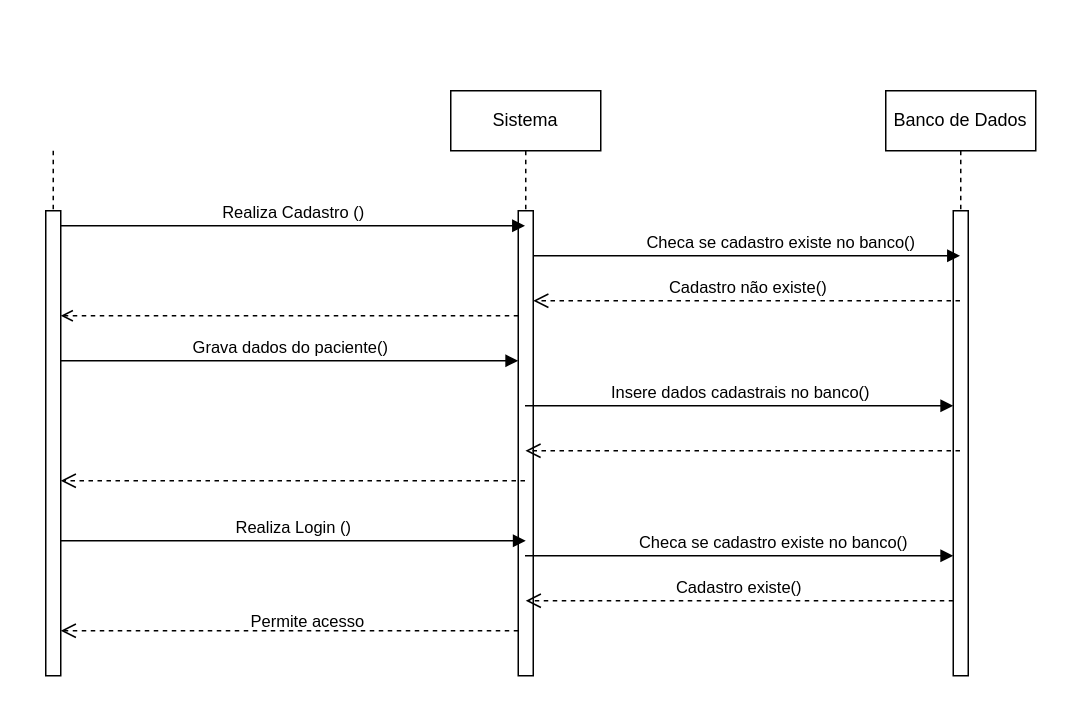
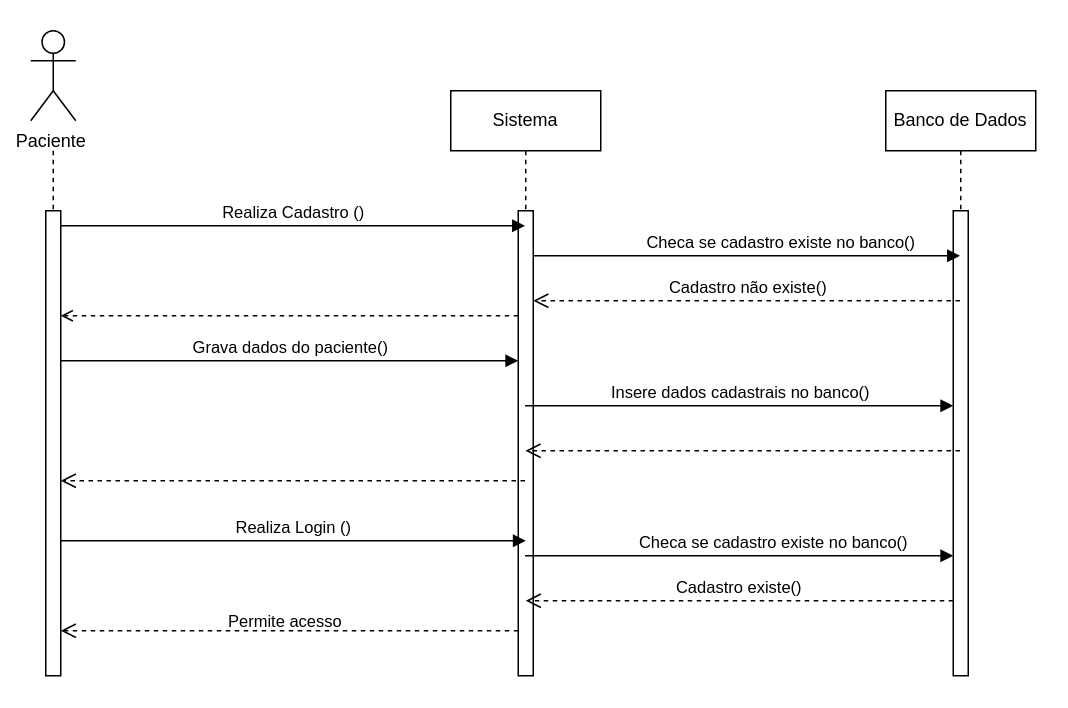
none -> (53, 76)
(331, 631) -> (308, 631)
